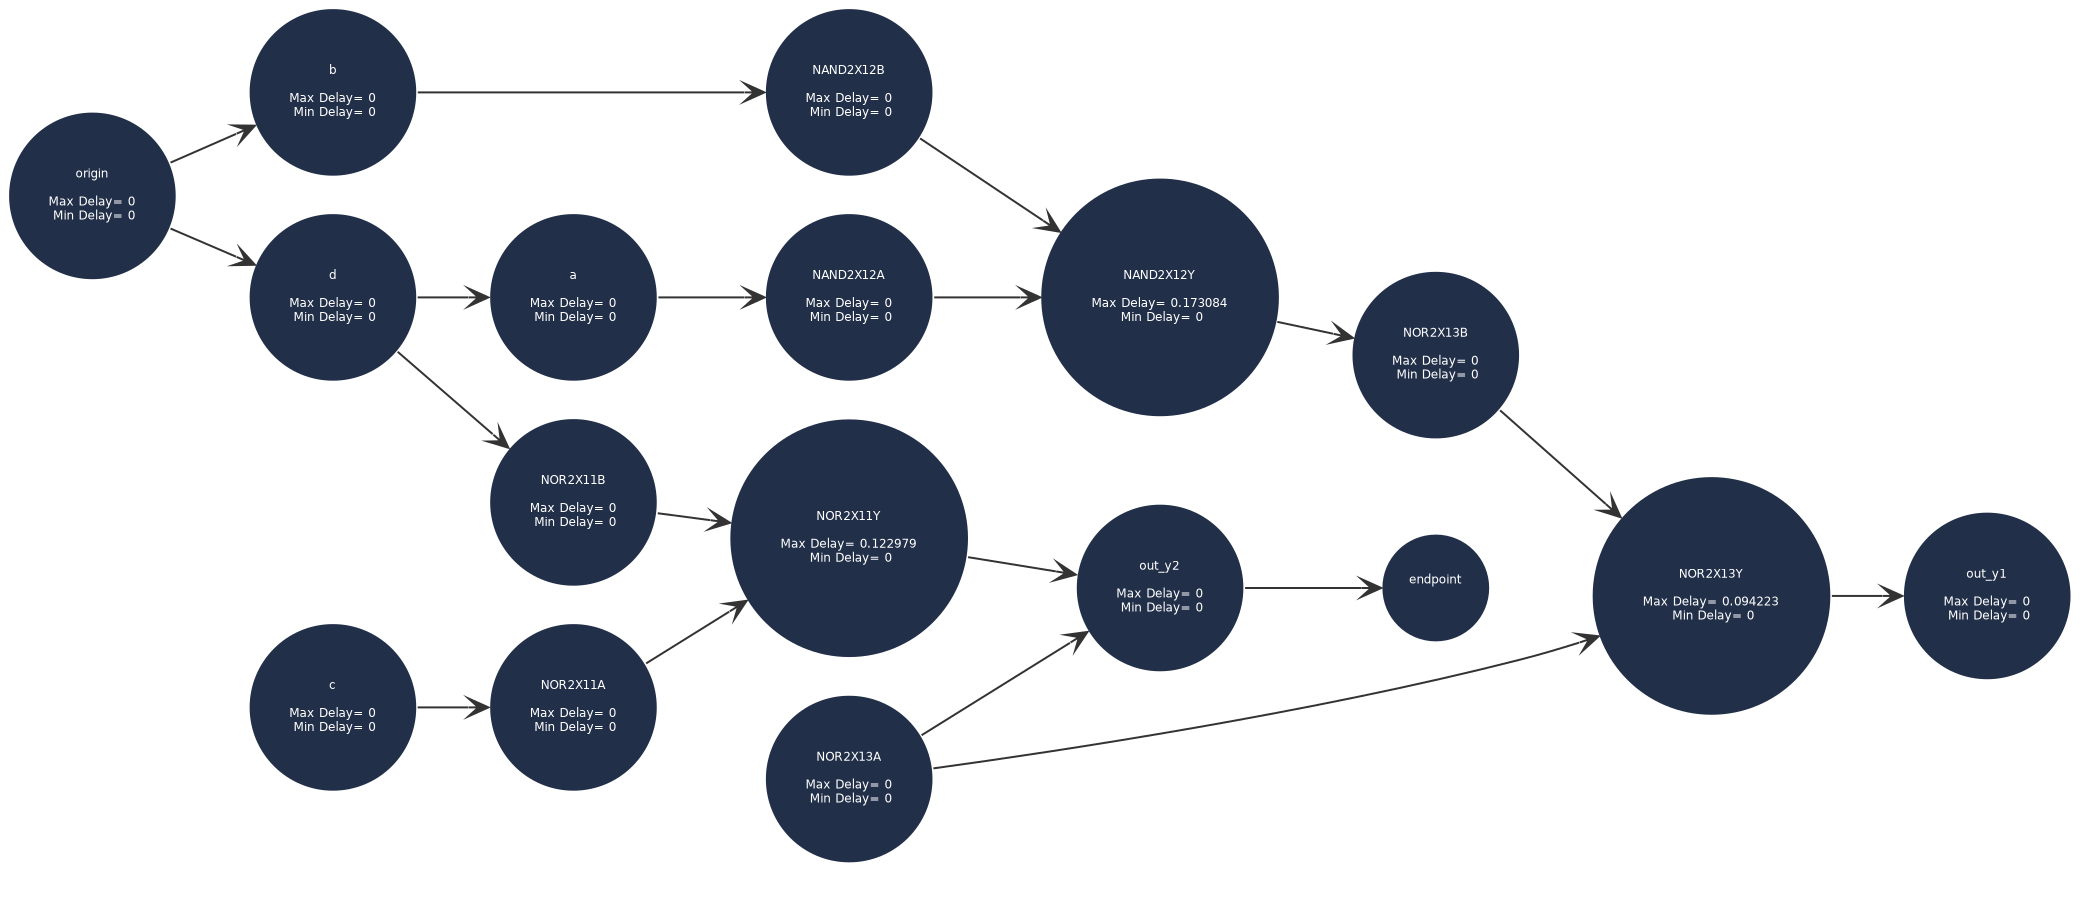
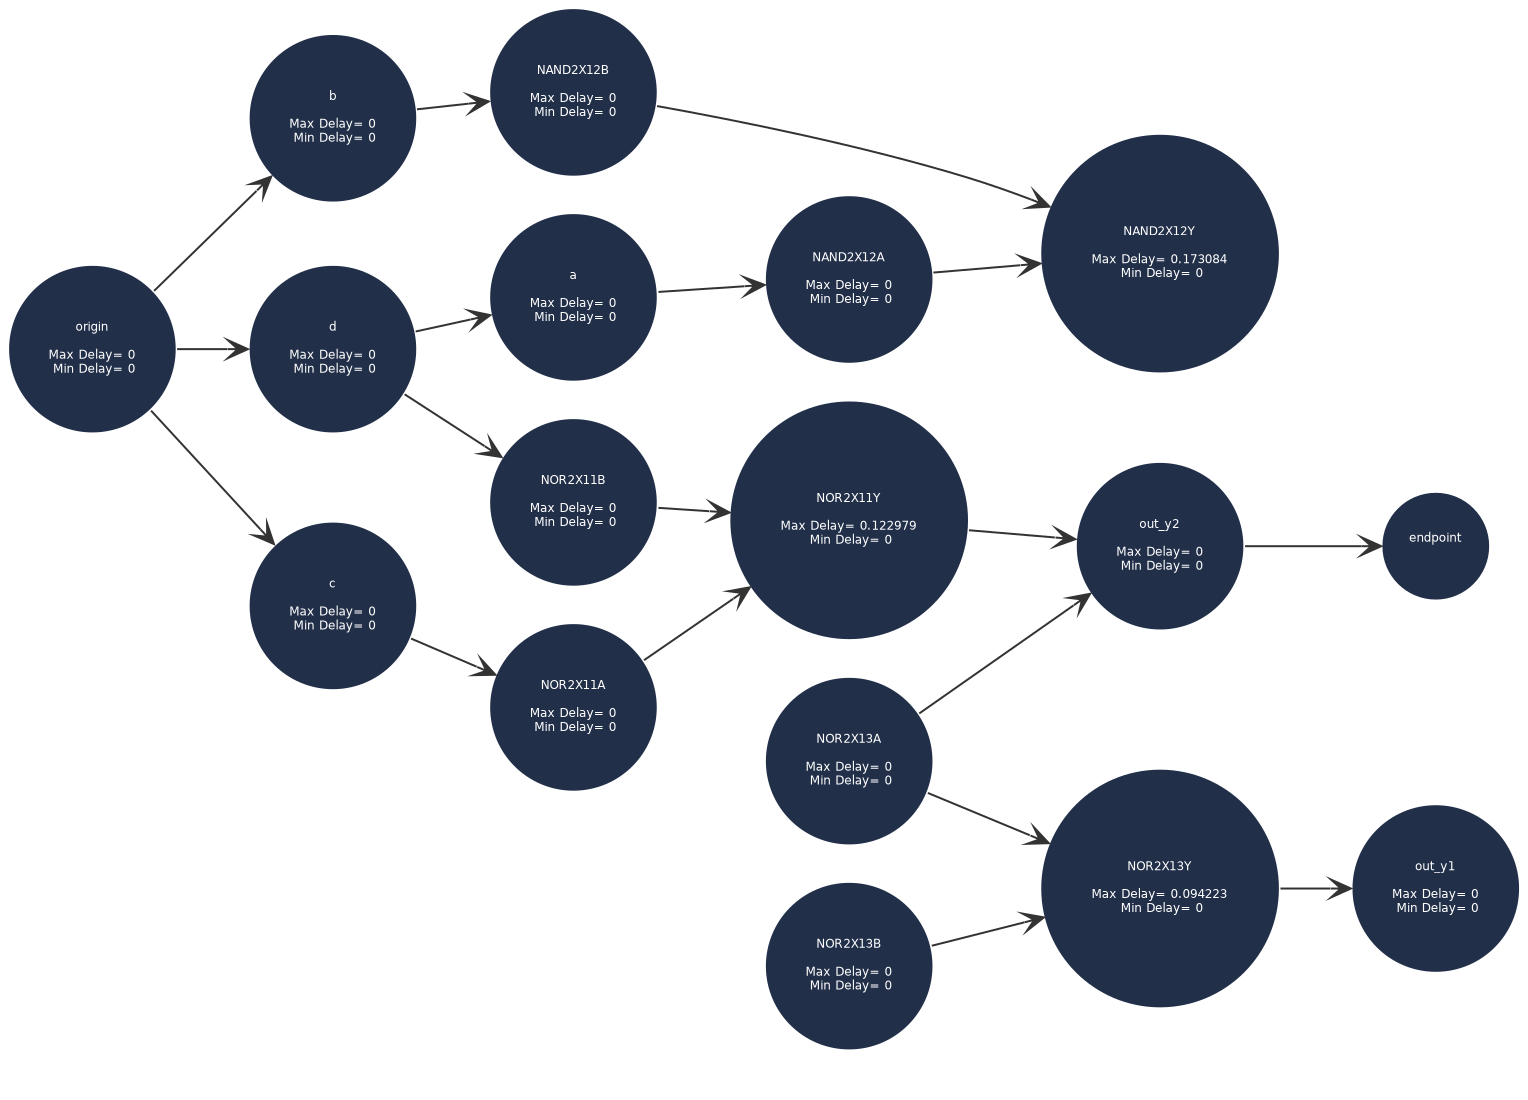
(1305, 328) -> none
none -> (206, 470)
